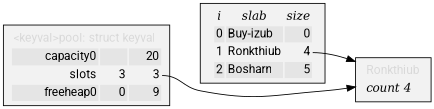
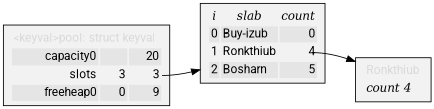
(298, 16) -> (298, 16)
(253, 97) -> (177, 75)
